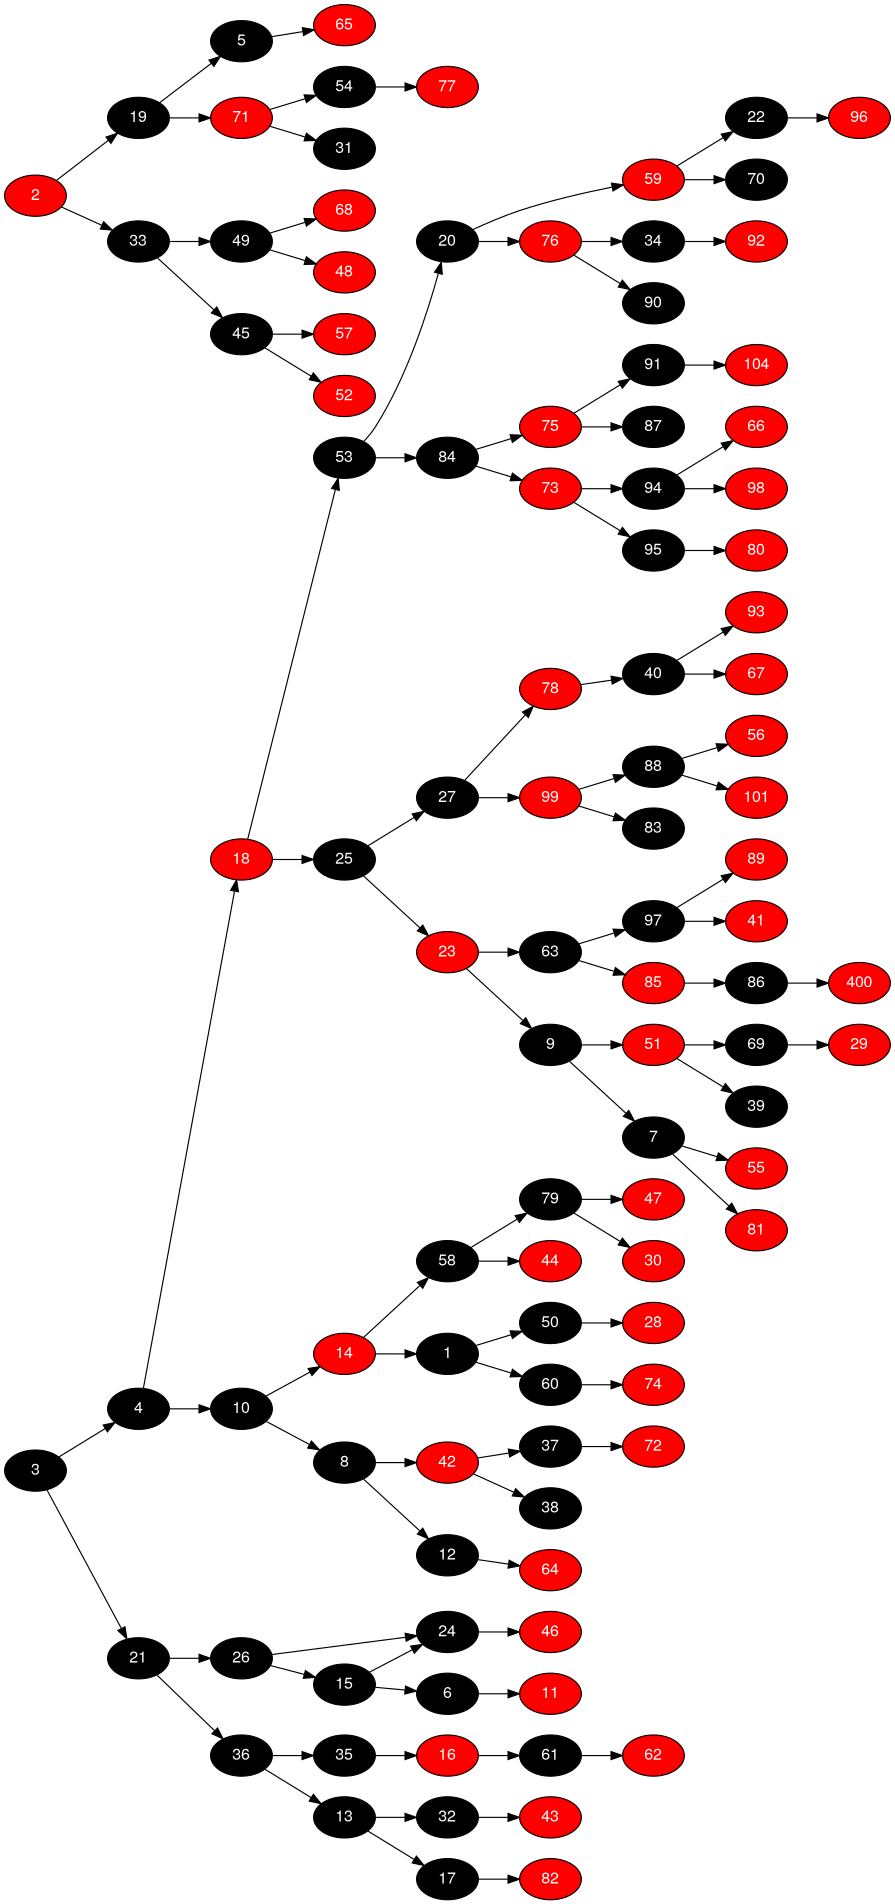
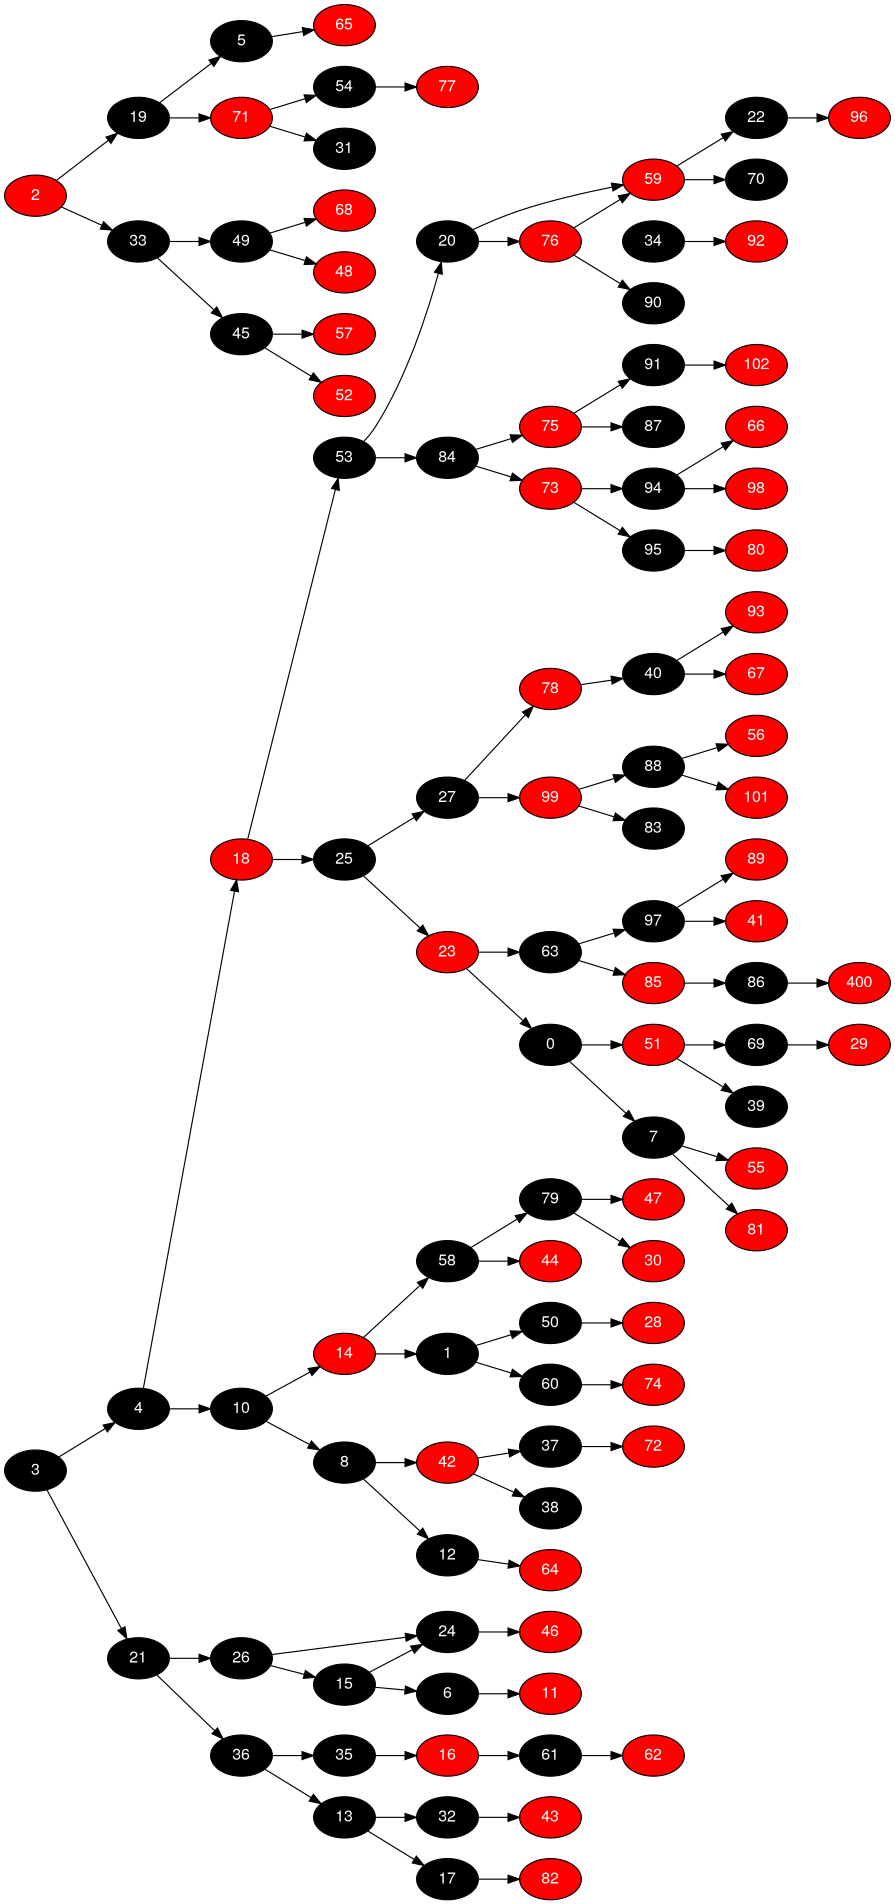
(596, 241) -> (597, 214)
(756, 365) -> (756, 365)
(550, 1045) -> (550, 1045)
